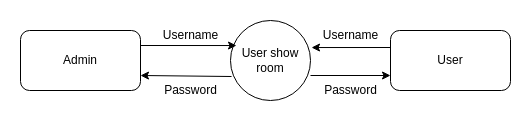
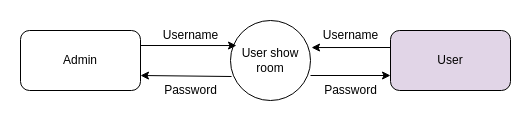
(451, 61) -> (451, 61)
